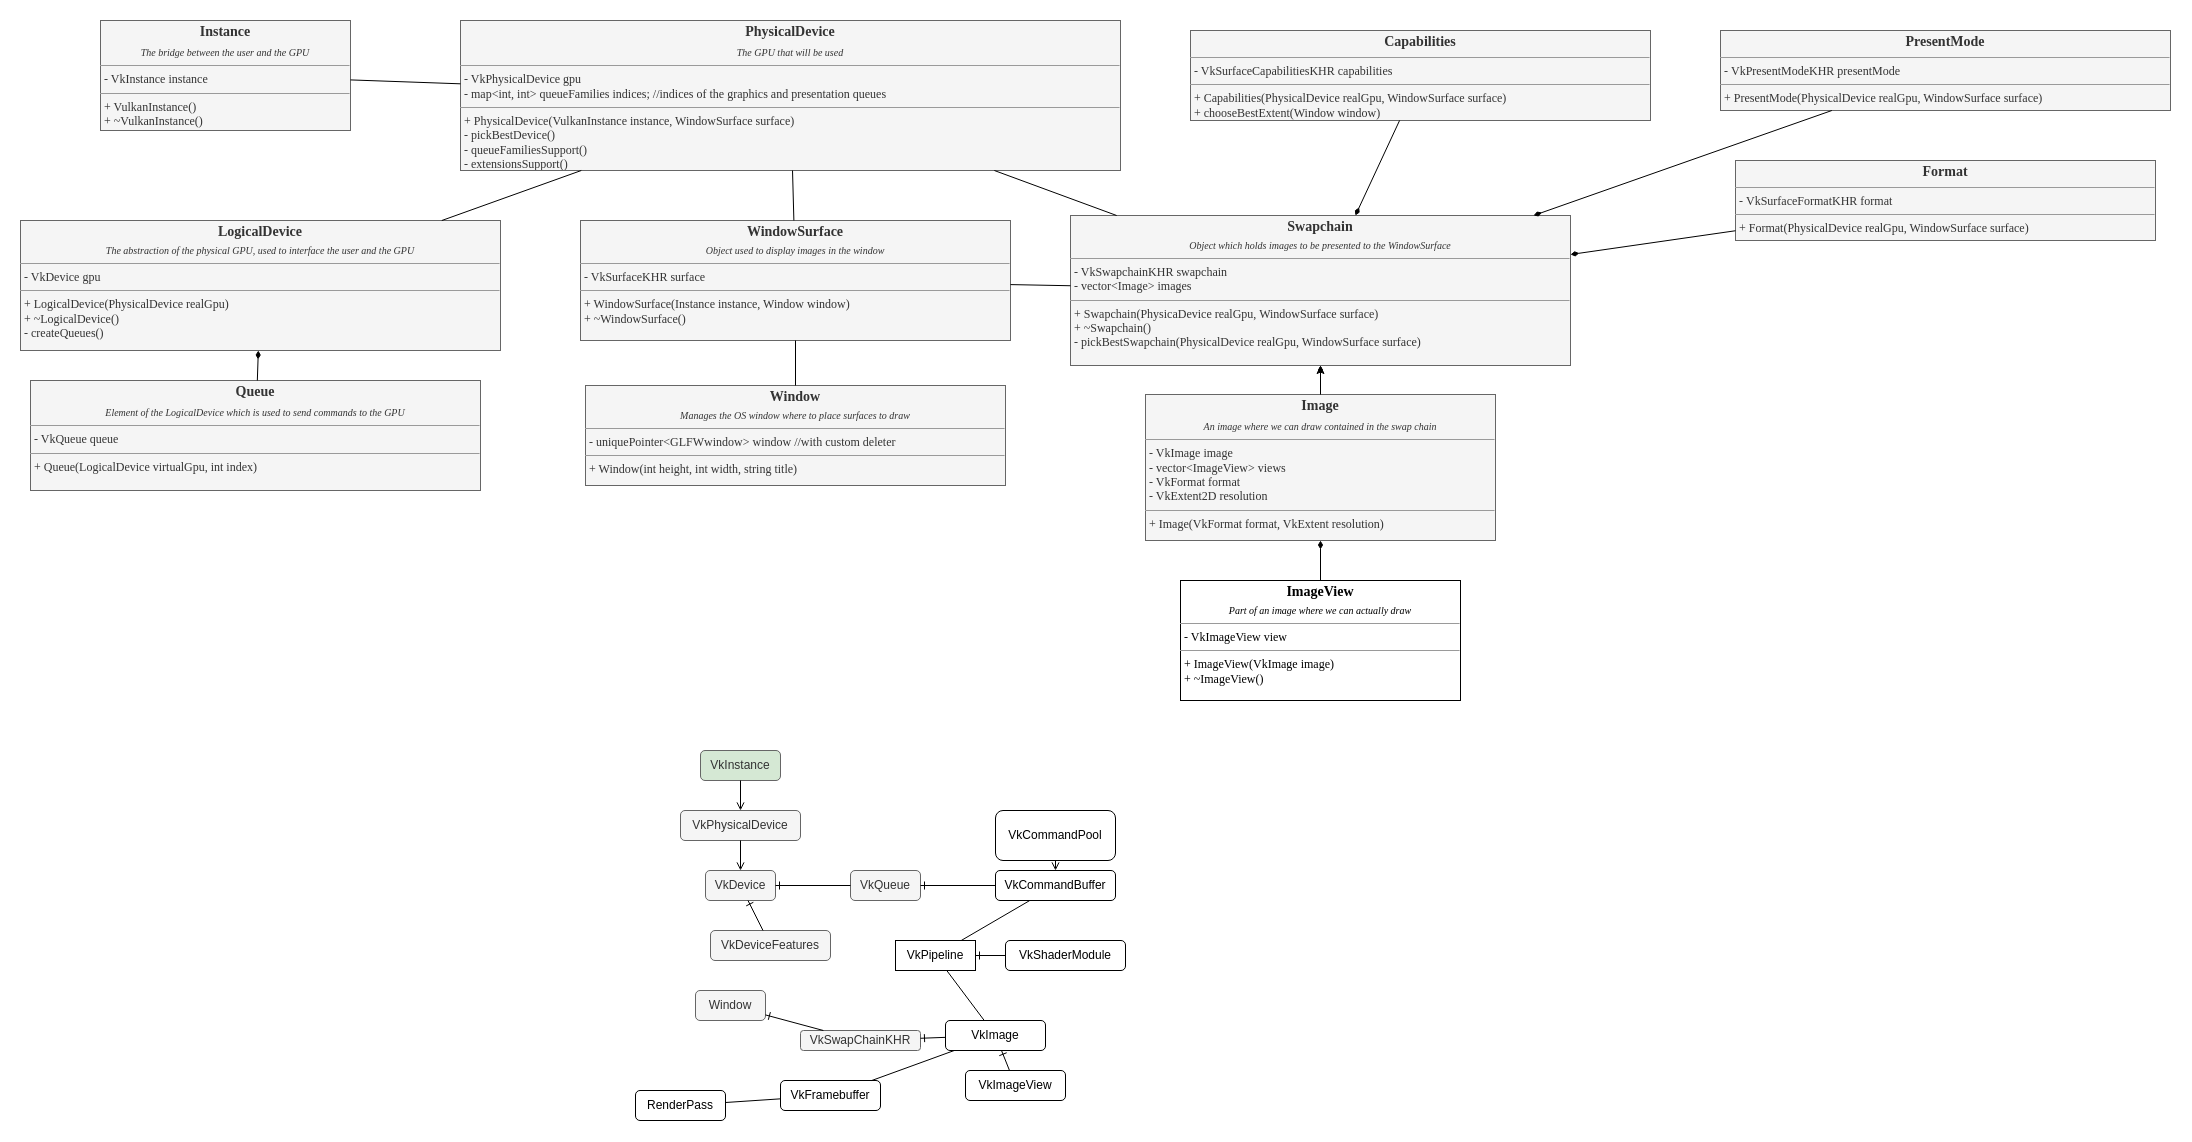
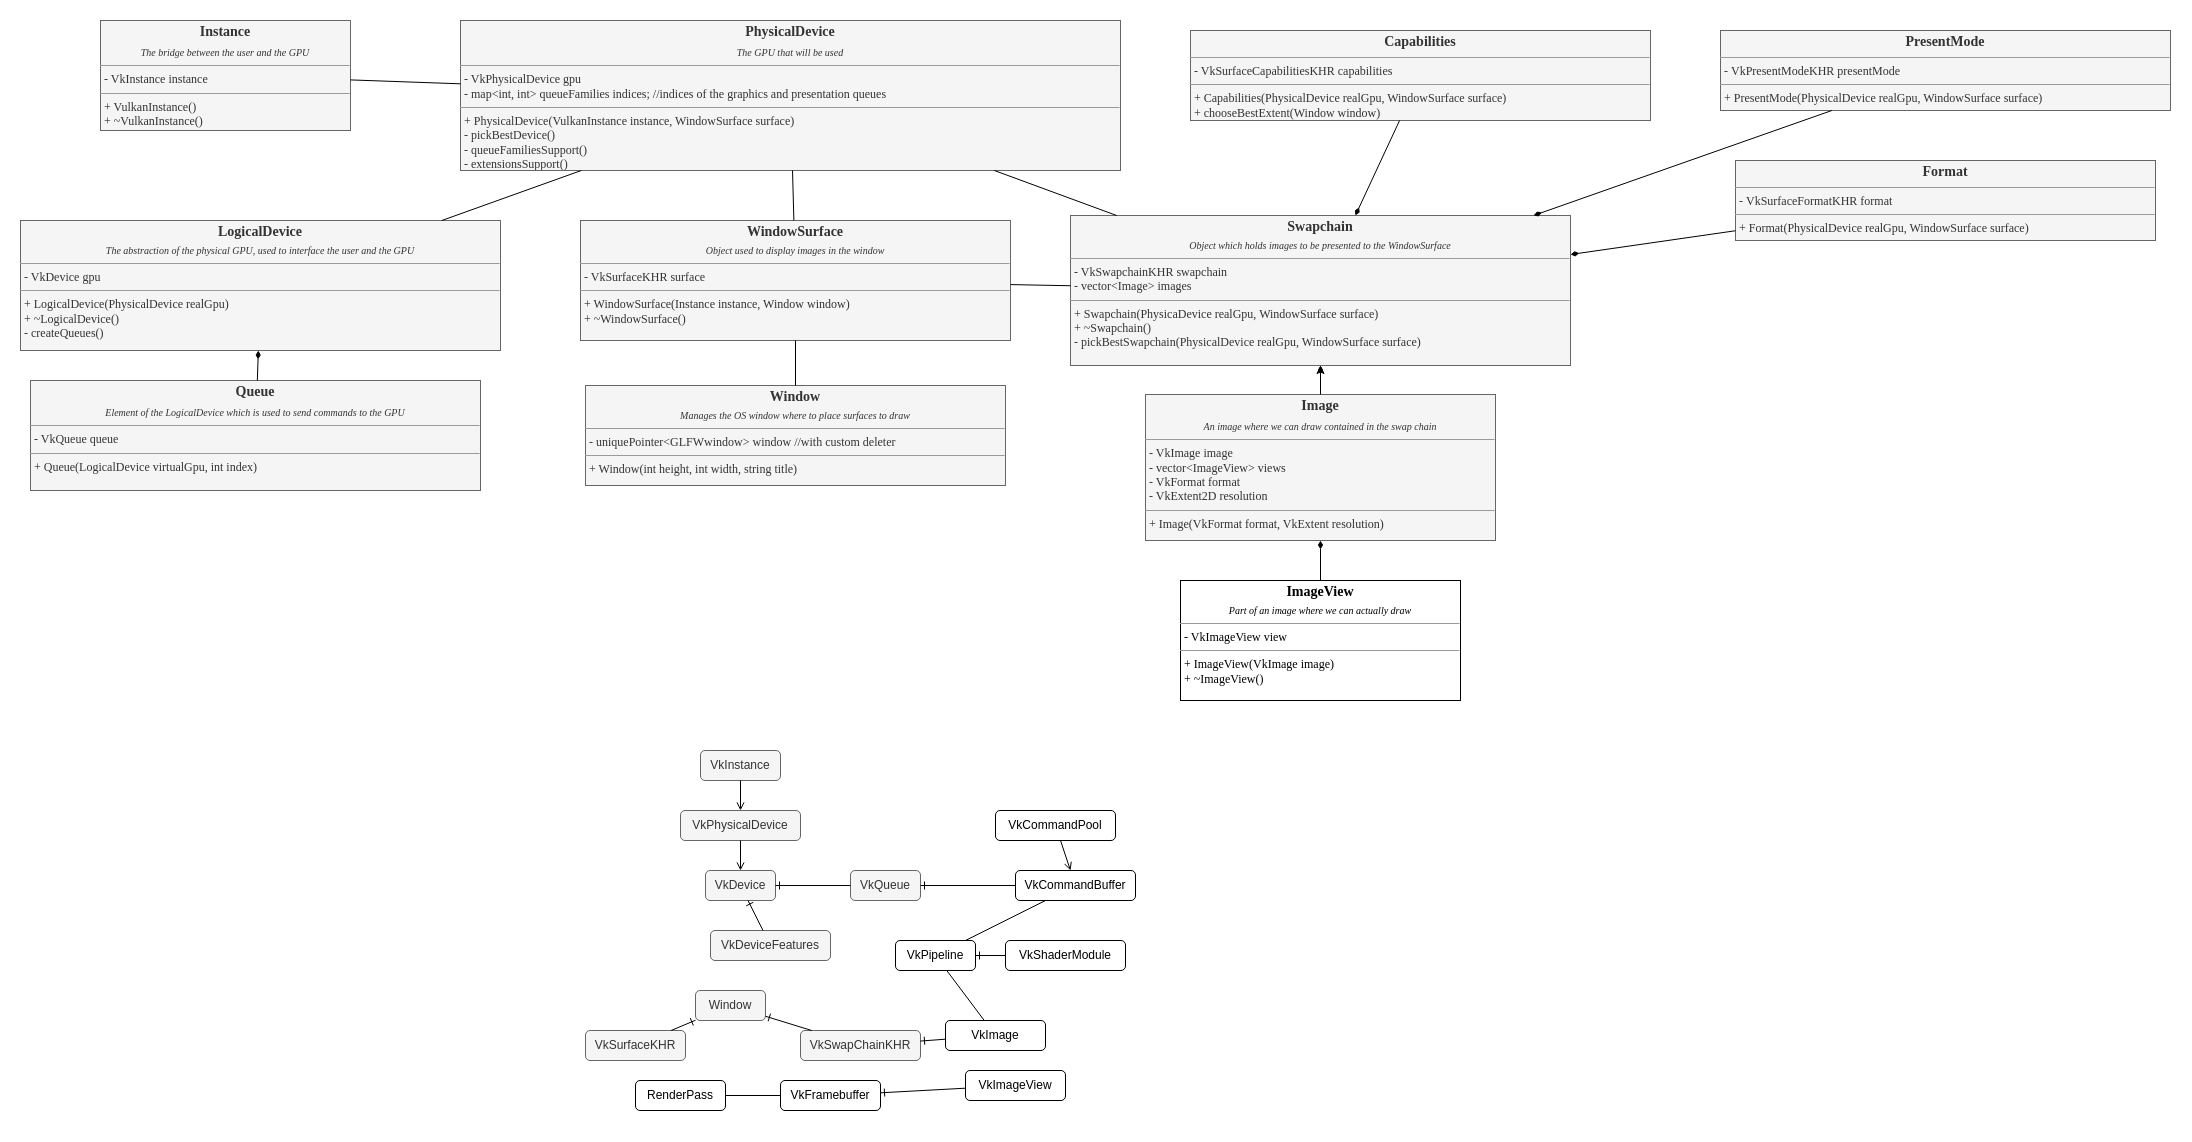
(741, 766) -> (741, 766)
(1056, 836) -> (1056, 826)
(1056, 886) -> (1076, 886)
(936, 956) -> (936, 956)
none -> (683, 1025)
(861, 1041) -> (861, 1046)
none -> (636, 1046)
(1006, 1061) -> (924, 1090)
(913, 1066) -> none
(681, 1106) -> (681, 1096)
